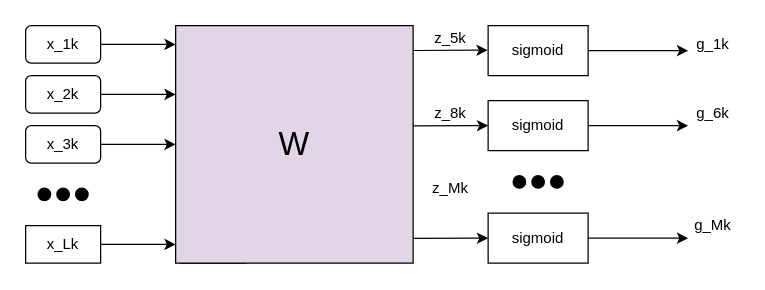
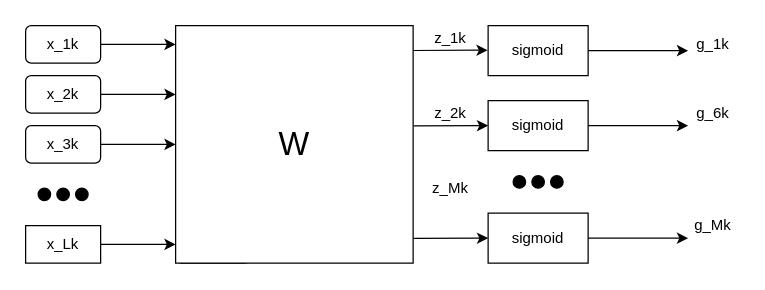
(451, 38) -> (451, 38)
(451, 113) -> (451, 113)
(294, 144) -> (294, 144)
